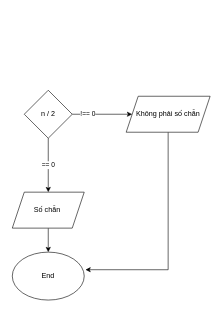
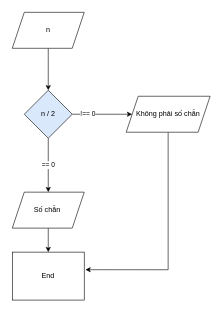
none -> (48, 30)
none -> (48, 84)
(48, 114) -> (48, 114)
(48, 276) -> (48, 276)
